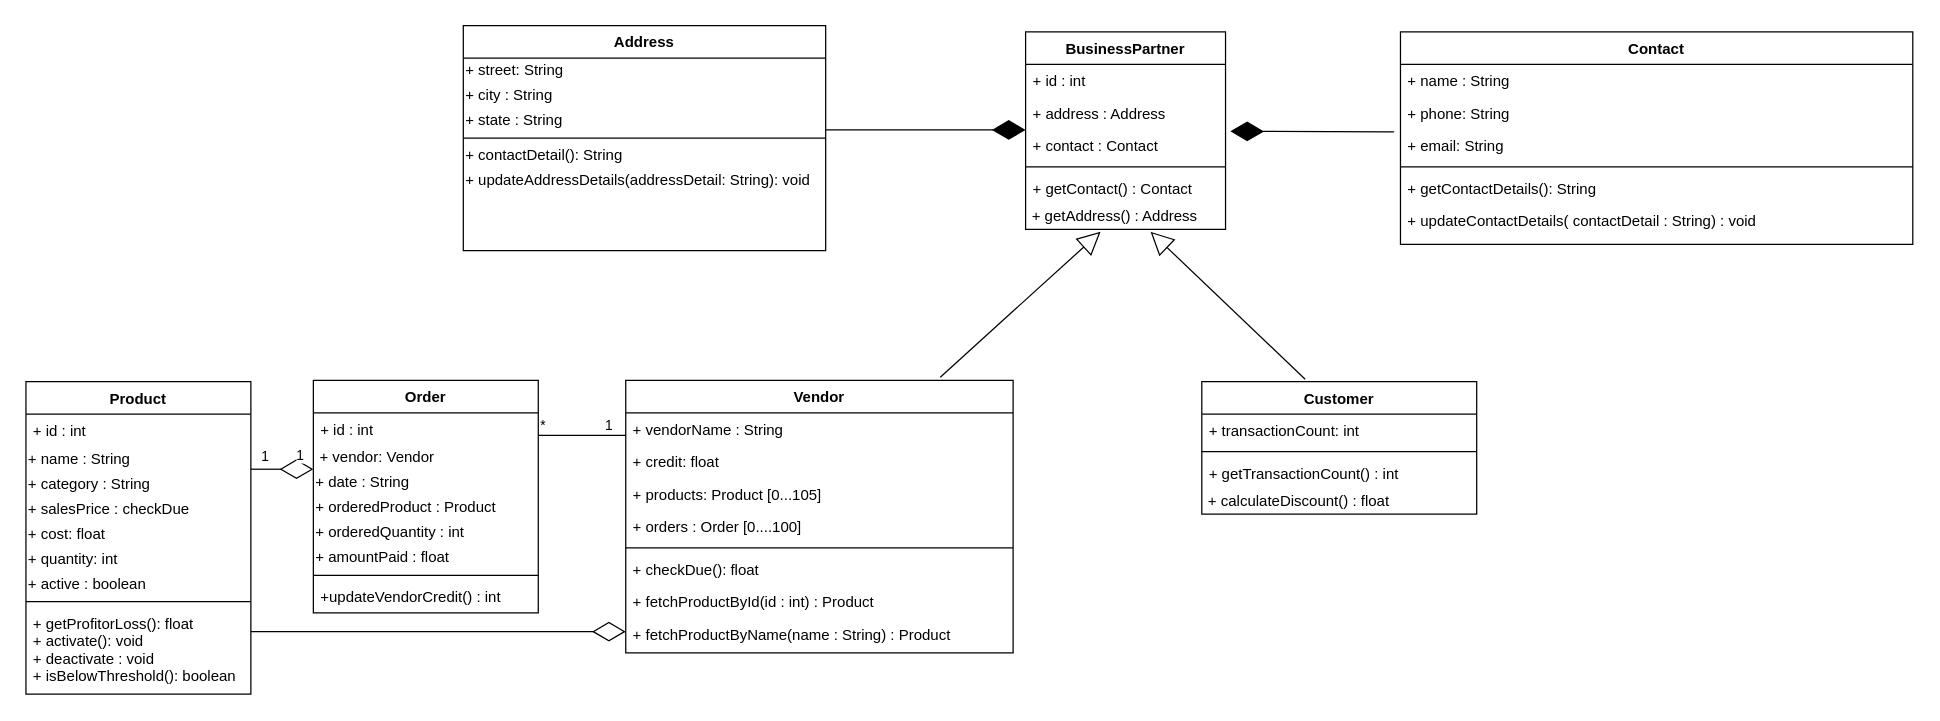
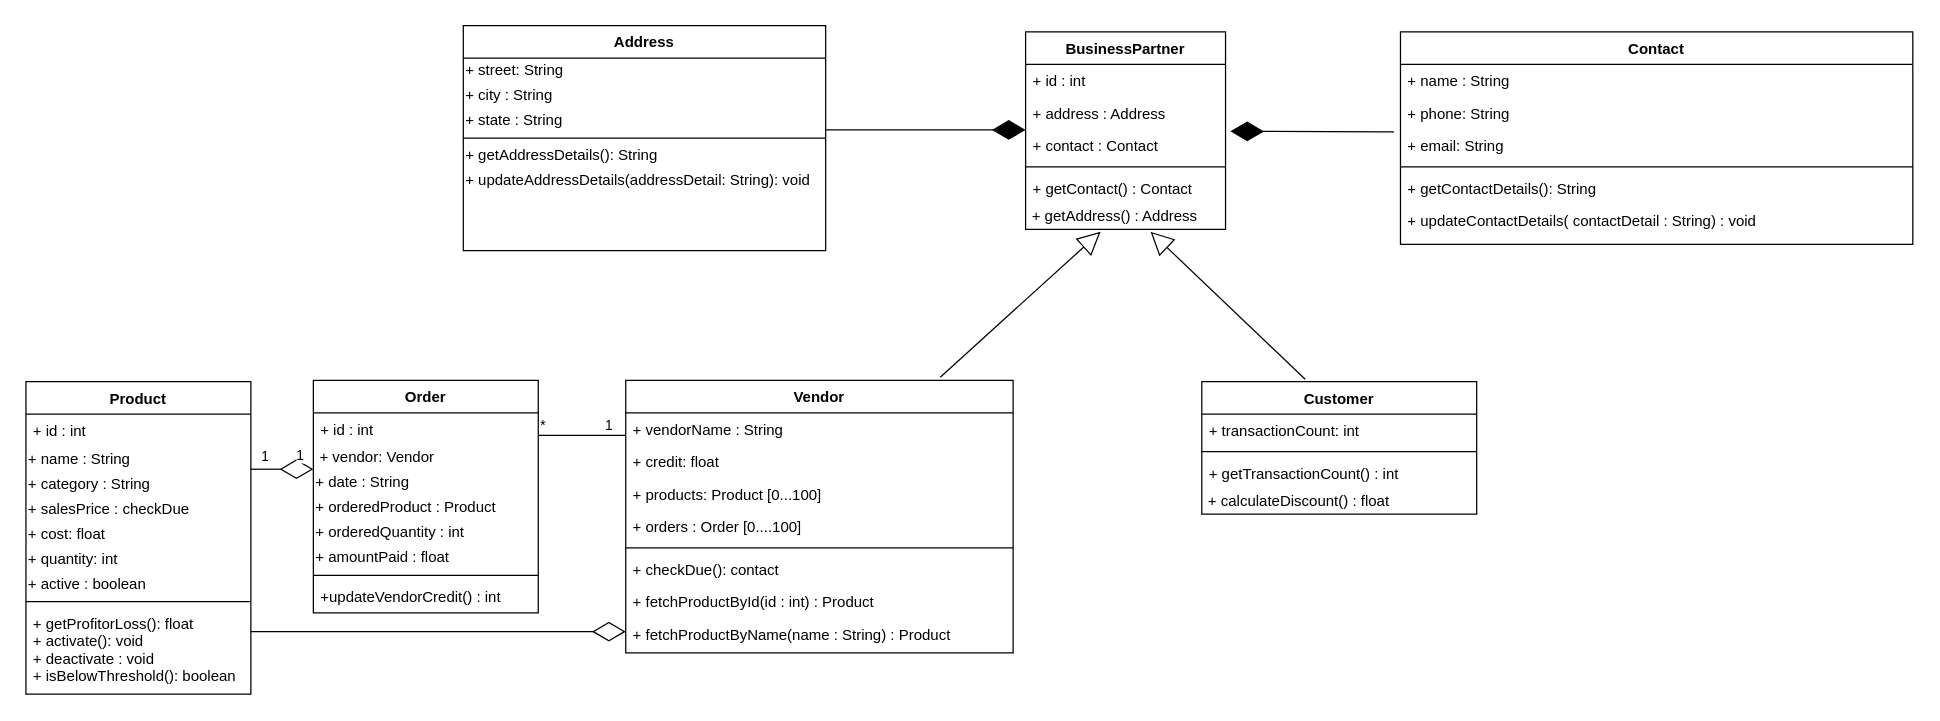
(559, 156) -> (576, 156)
(741, 495) -> (741, 495)
(705, 570) -> (715, 570)
